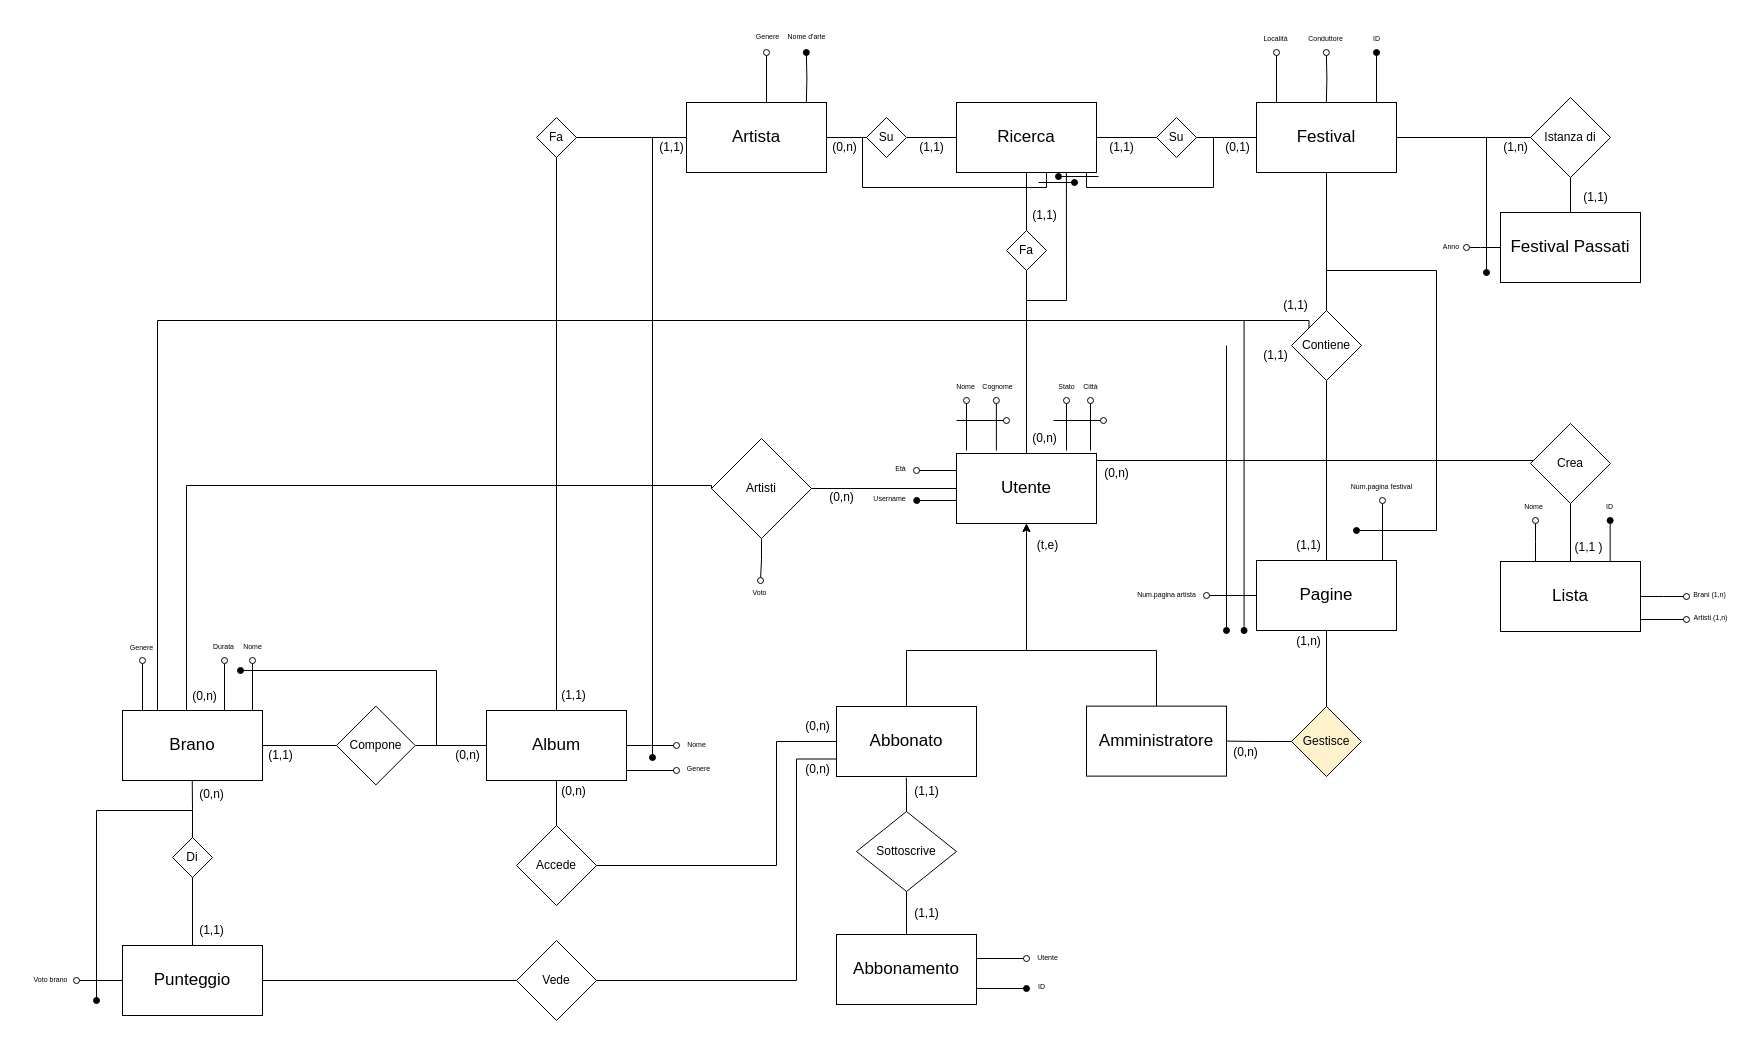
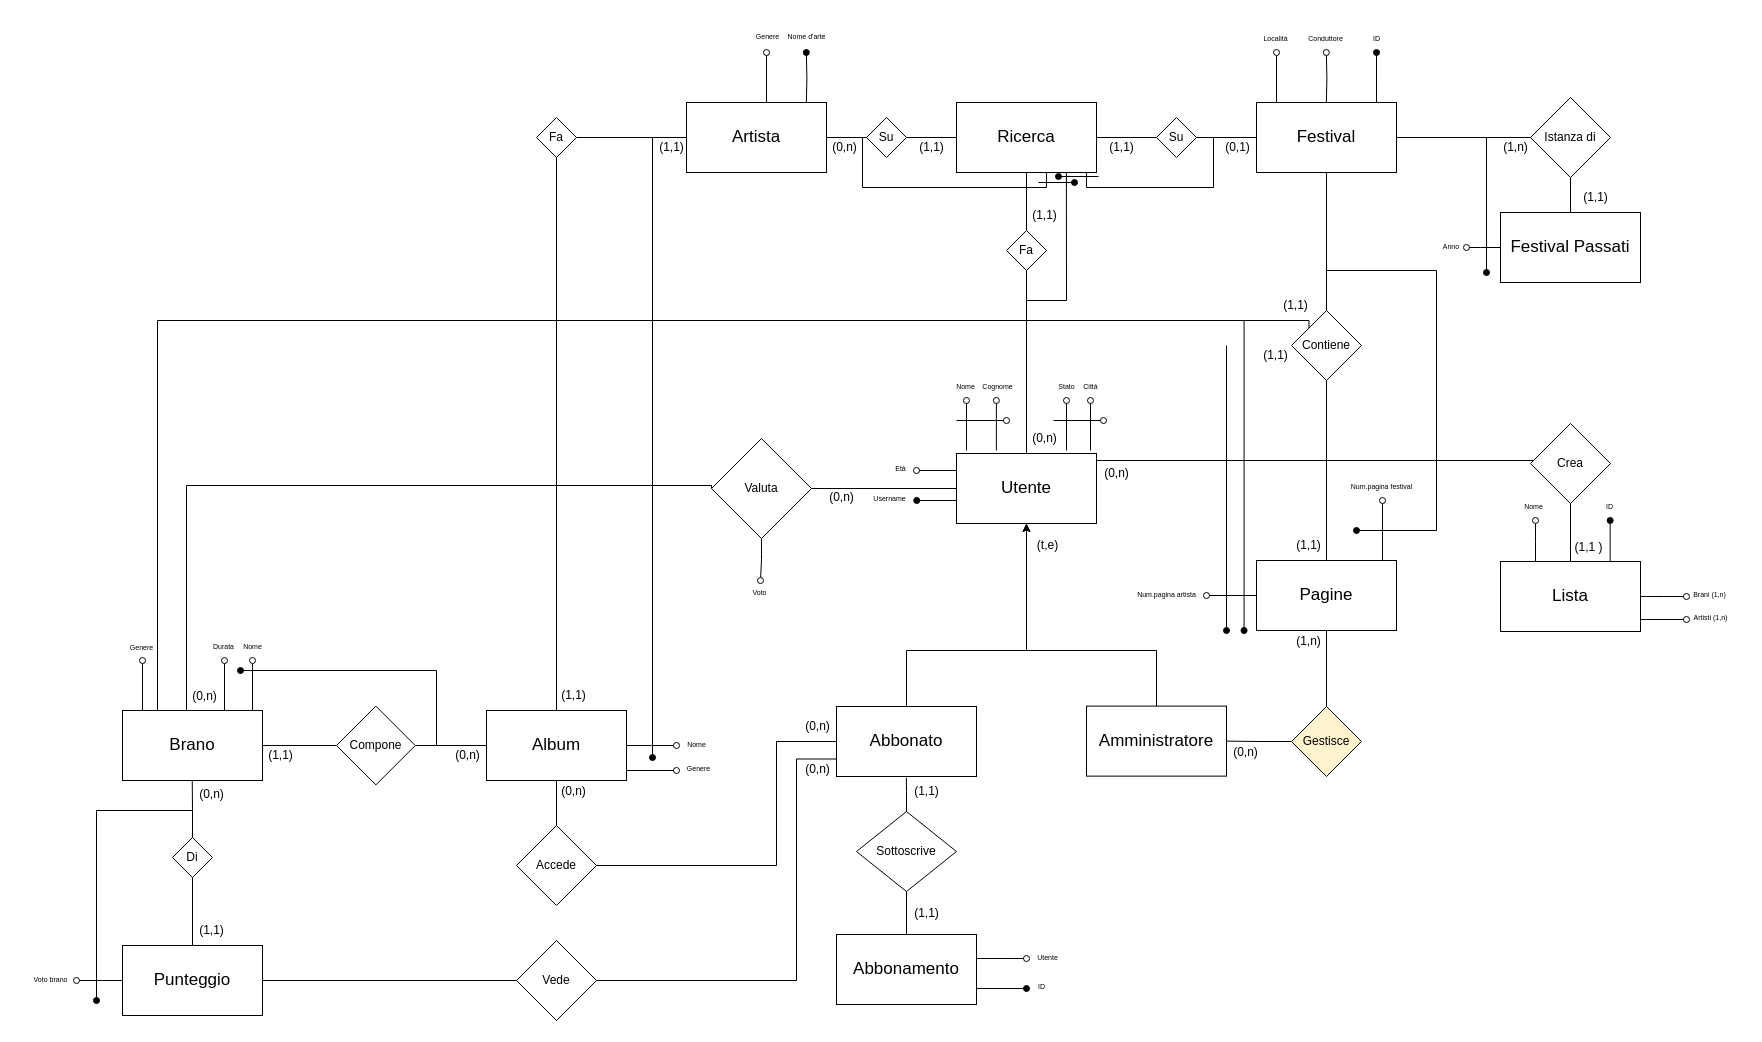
(762, 489) -> (762, 489)
